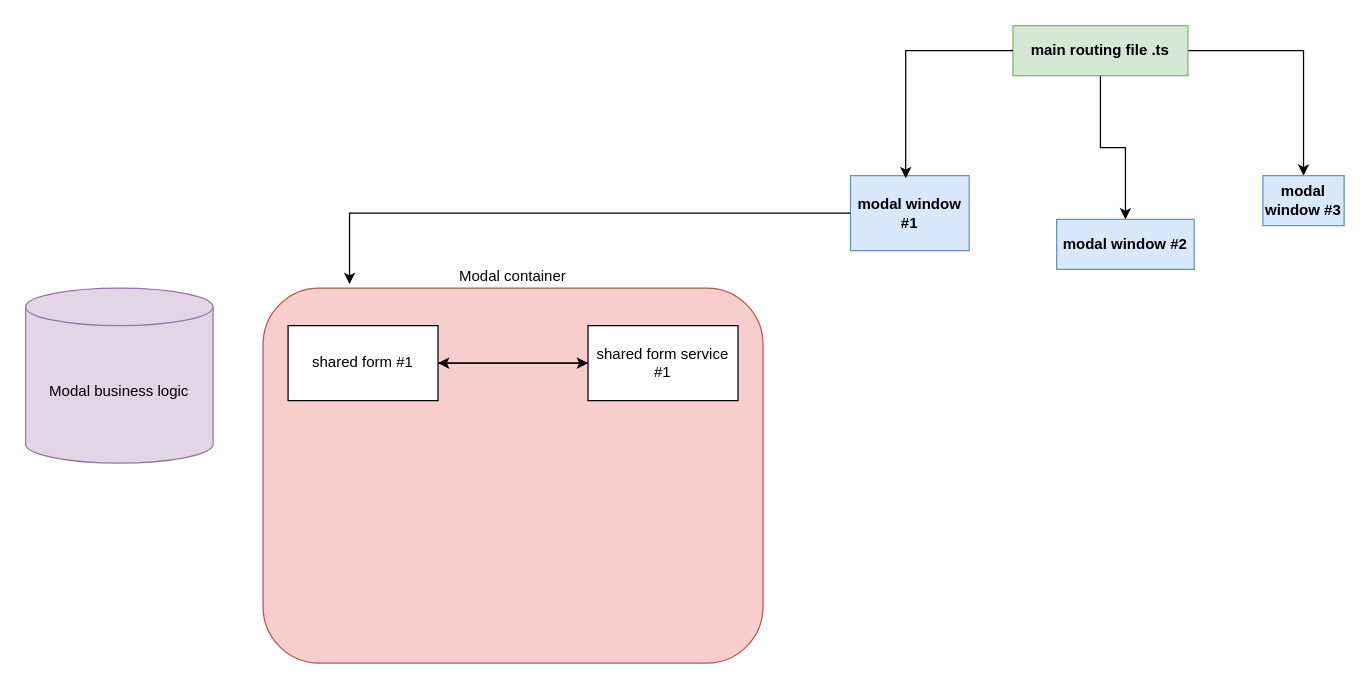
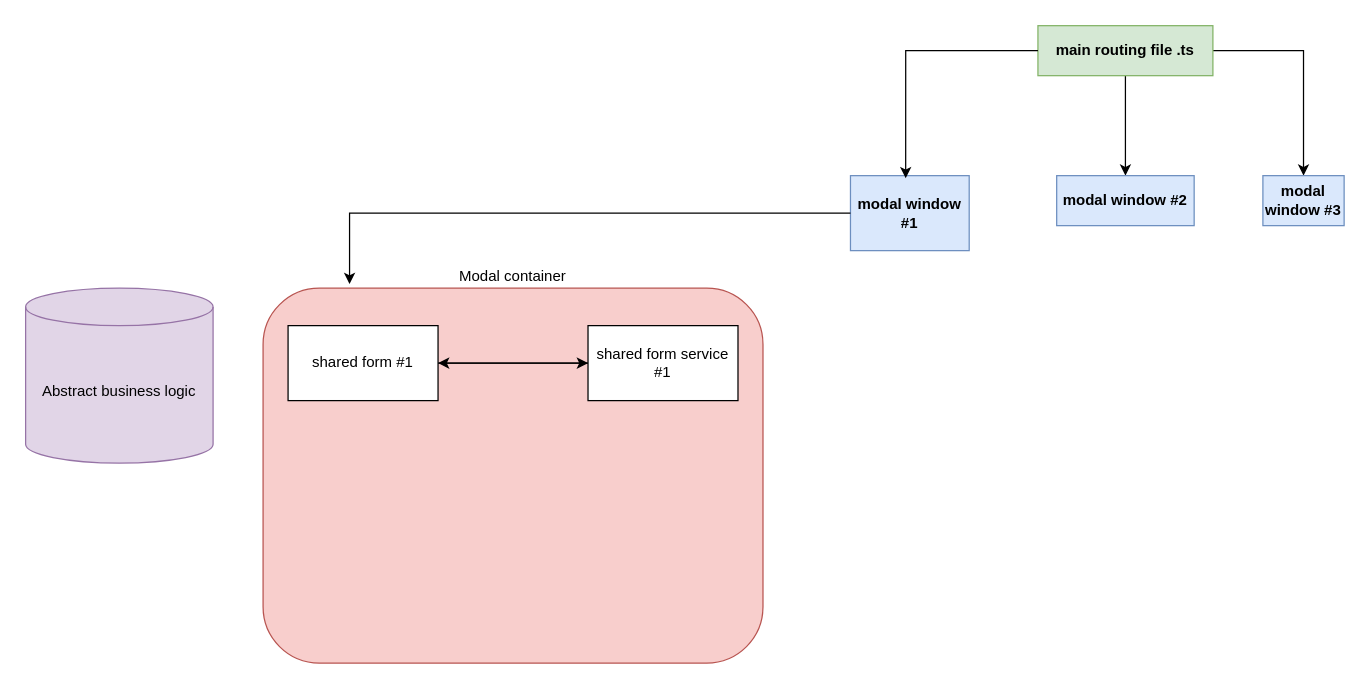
(1101, 51) -> (1126, 51)
(1126, 244) -> (1126, 201)
(119, 392) -> (119, 392)
